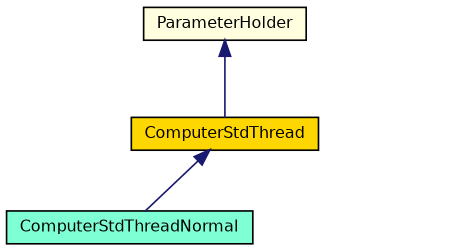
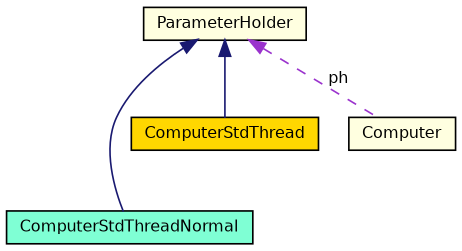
none -> (402, 134)
(171, 186) -> (117, 117)
